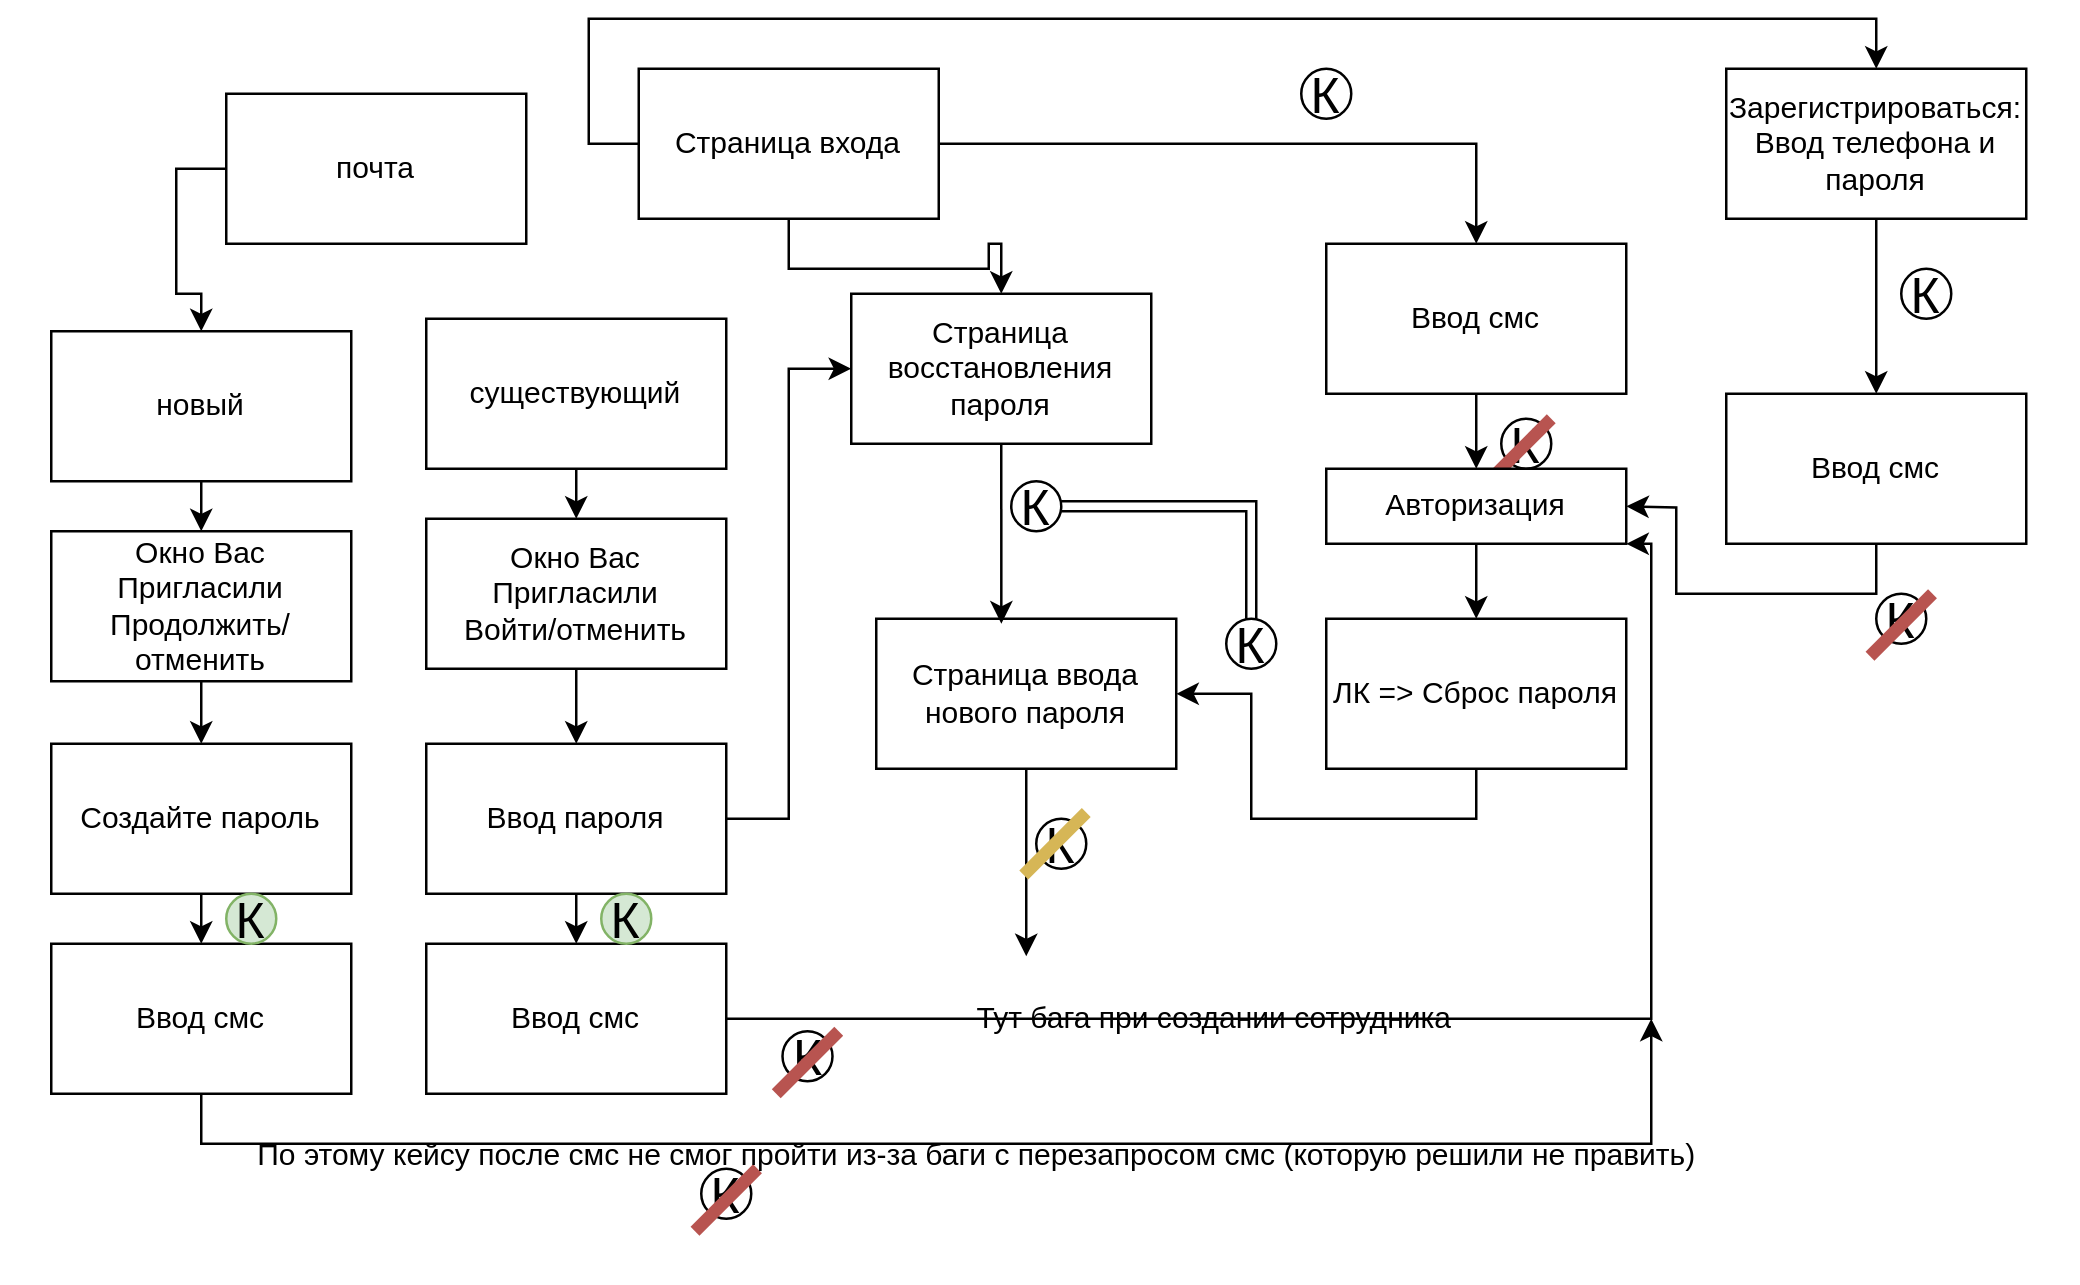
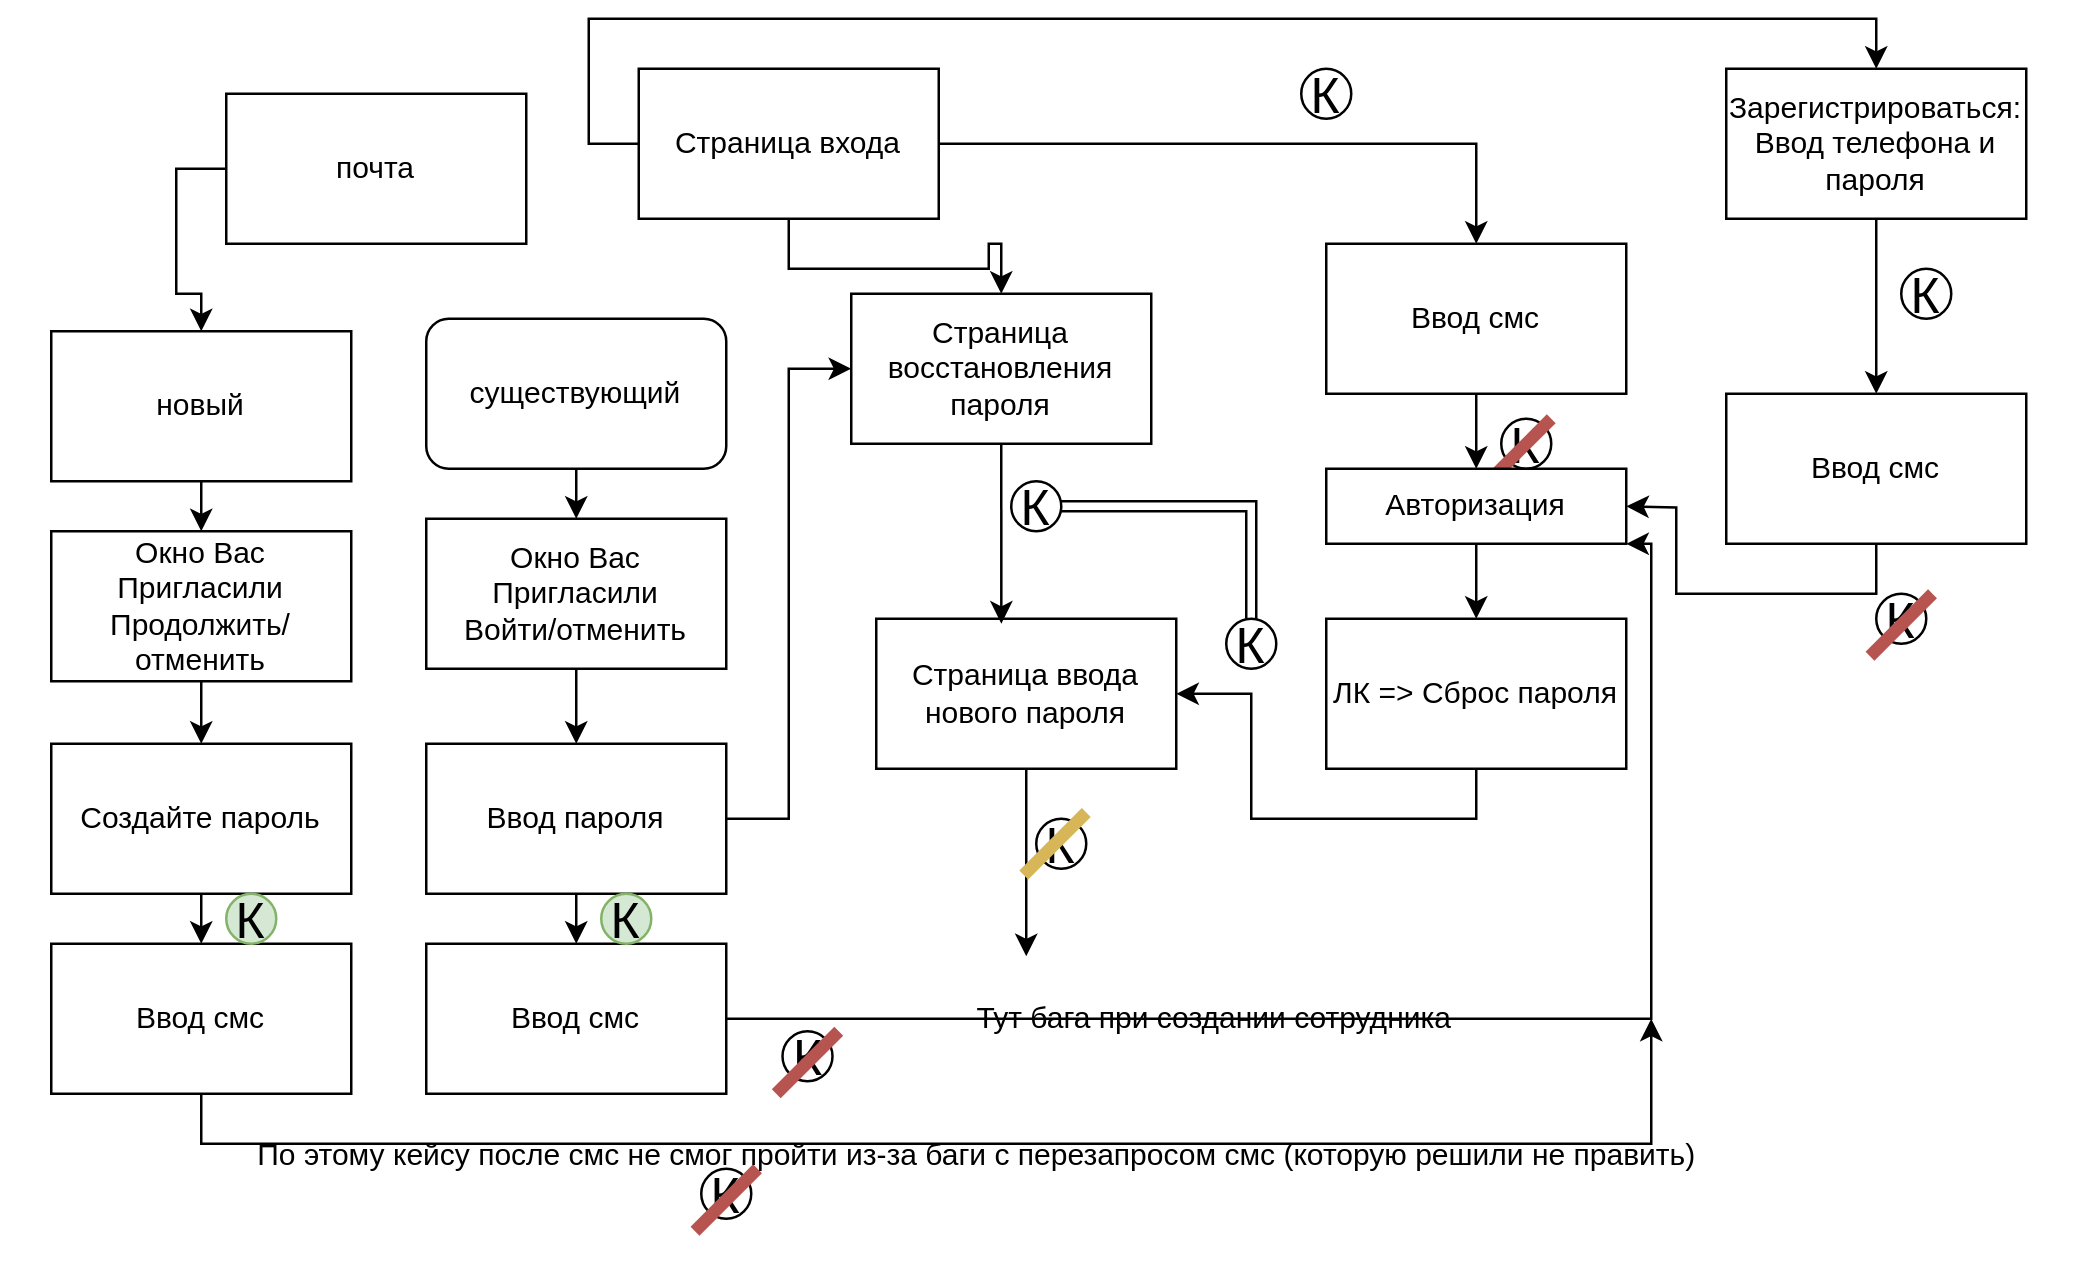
(576, 394) -> (576, 394)
